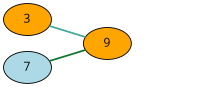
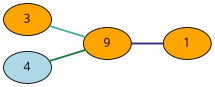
none -> (187, 43)
(28, 67) -> (28, 67)
